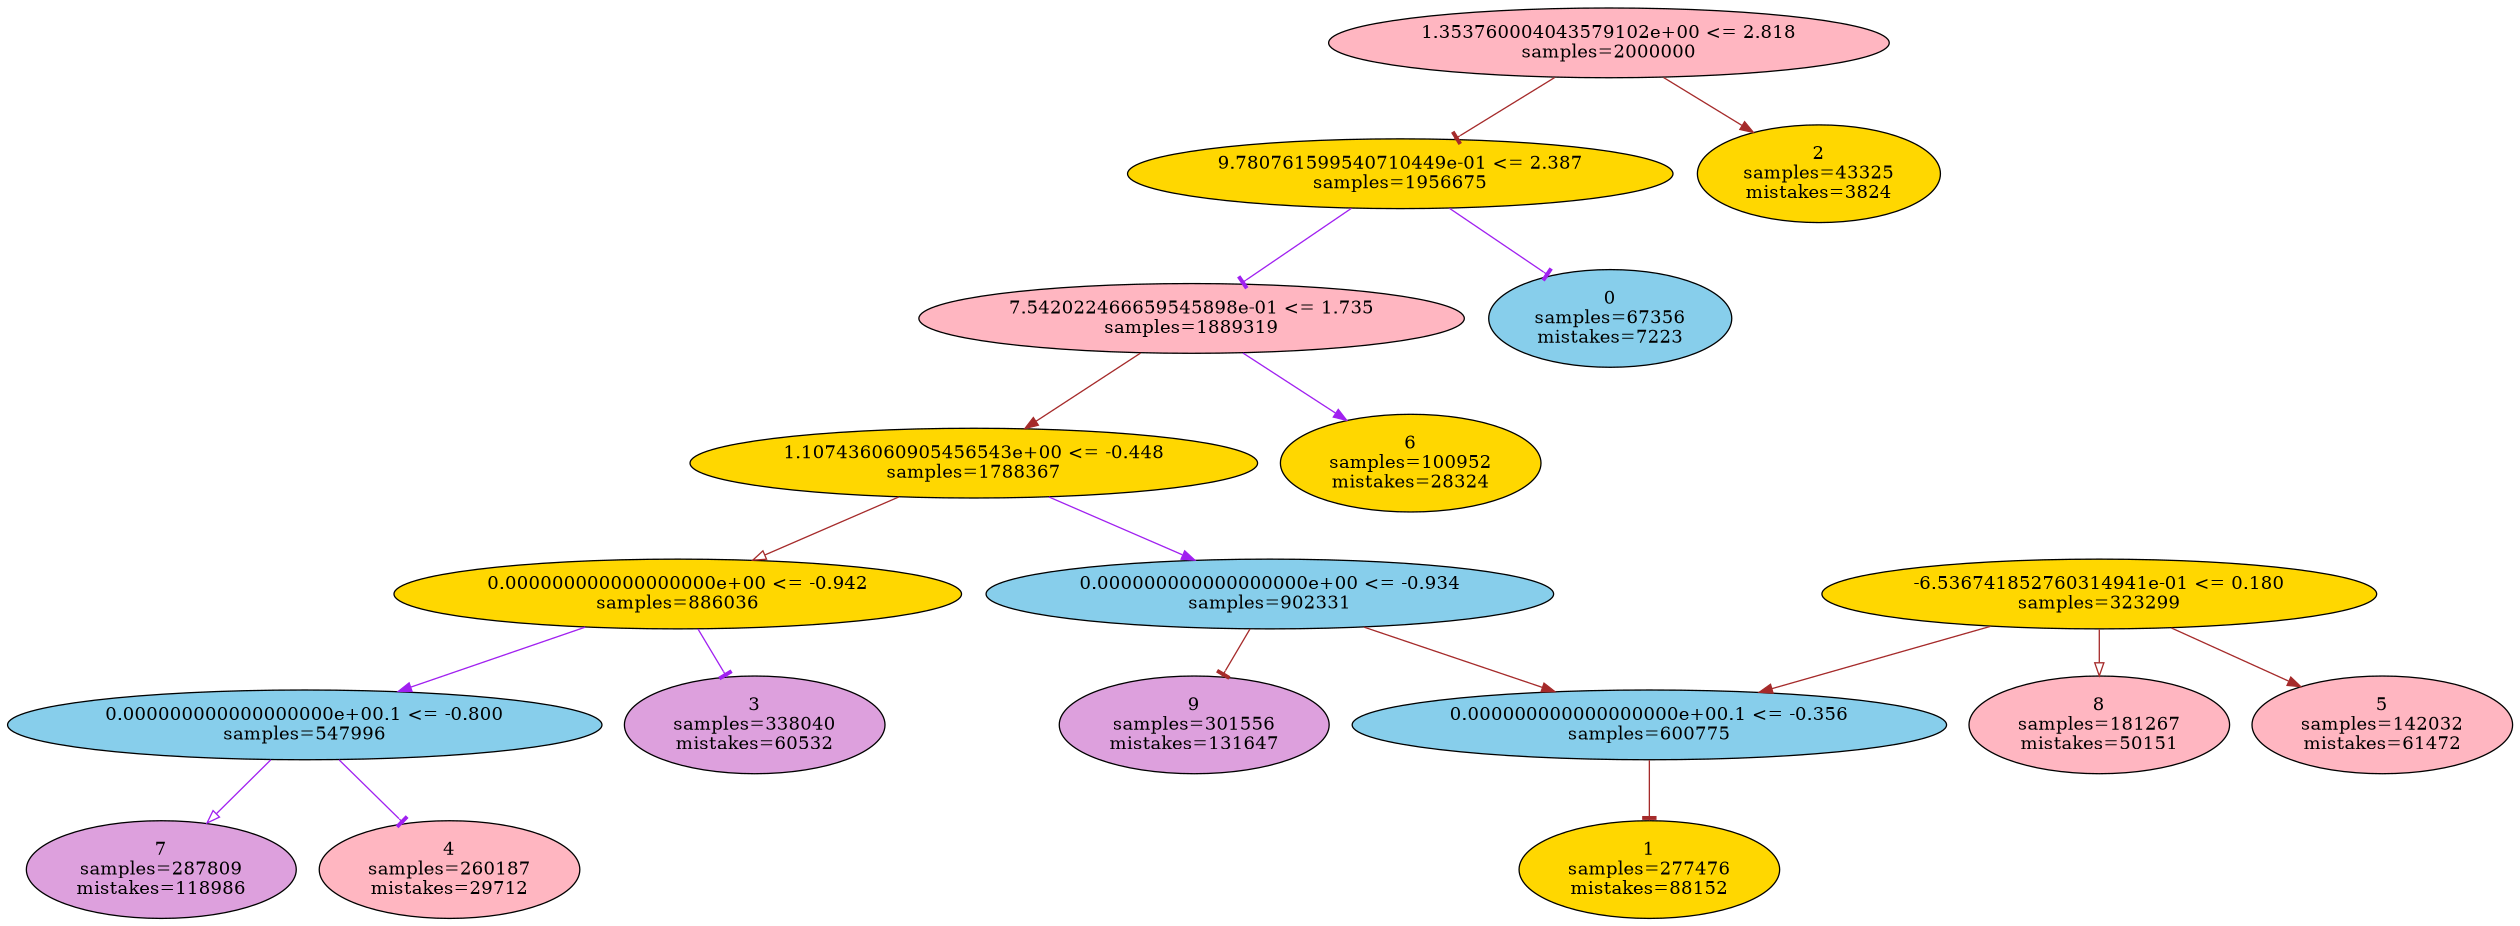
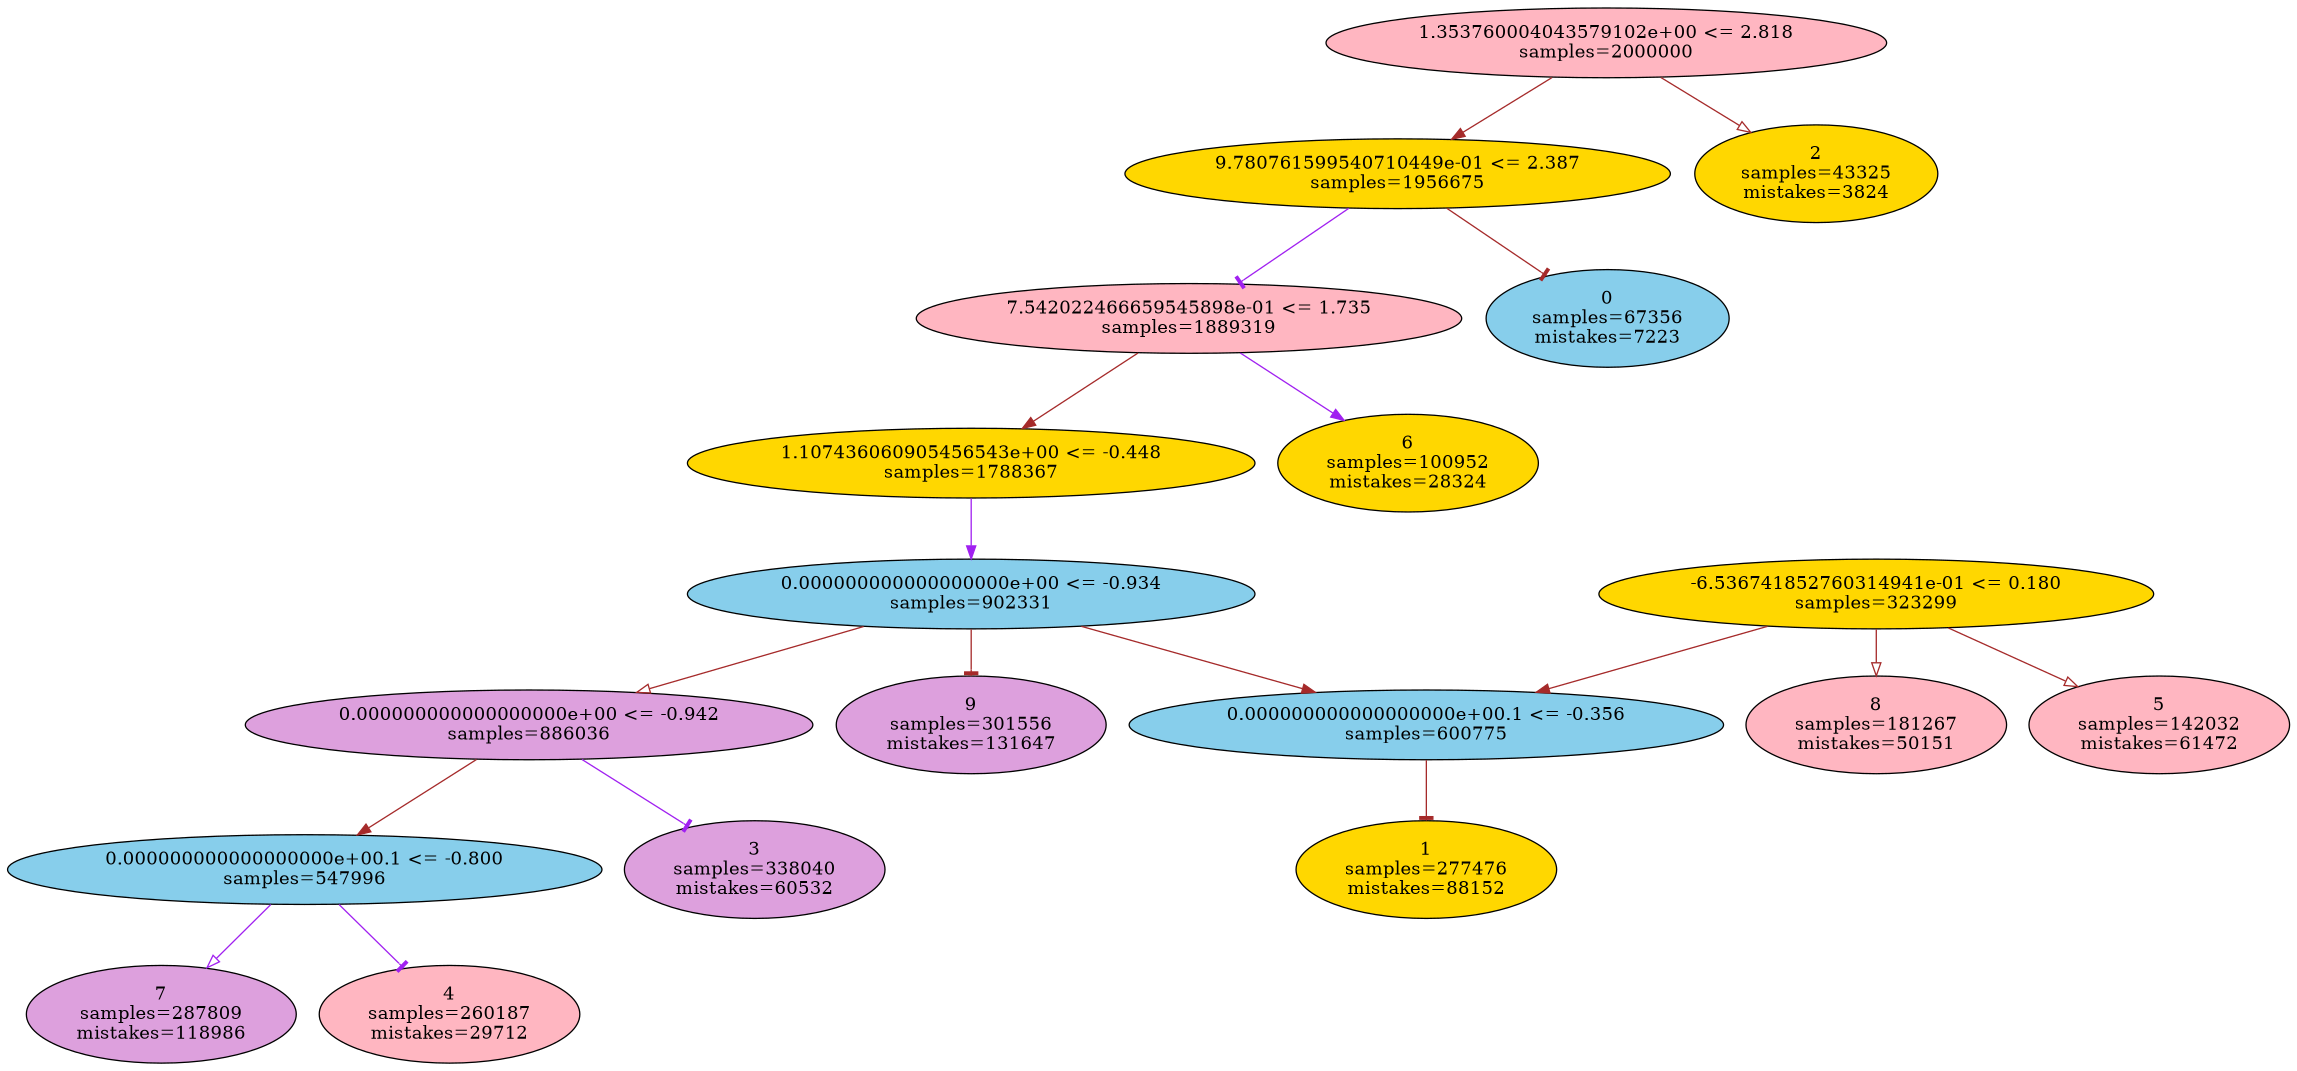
(1703, 101) -> (1700, 101)
(1507, 107) -> (1507, 105)
(1497, 240) -> (1494, 240)
(832, 526) -> (757, 658)
(678, 594) -> (529, 725)
(2230, 655) -> (2007, 655)
(498, 657) -> (423, 794)
